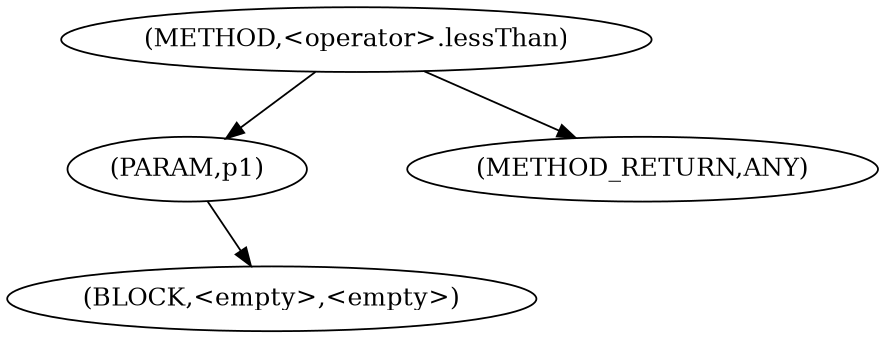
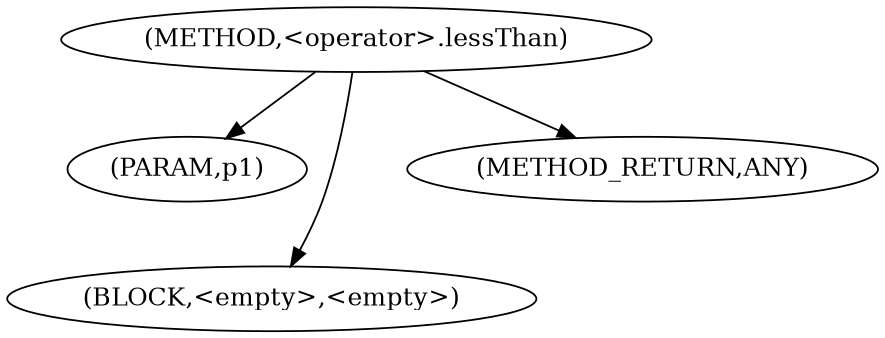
(224, 226) -> (334, 164)
